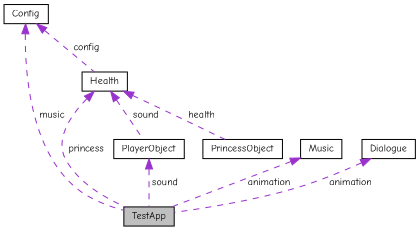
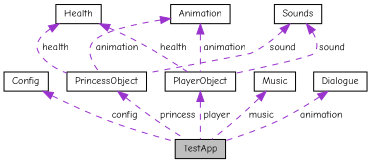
none -> (200, 14)
none -> (298, 14)
(69, 51) -> none
(50, 115) -> (123, 115)
(144, 115) -> (172, 48)
(68, 163) -> (155, 119)
(164, 183) -> (215, 115)
(268, 183) -> (260, 115)
